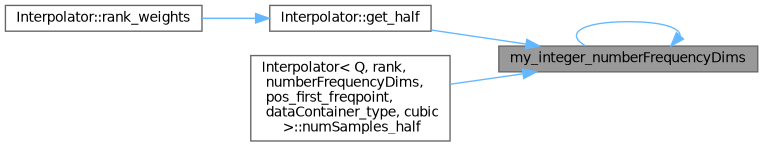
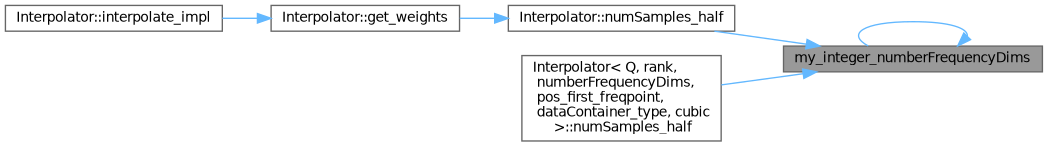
(104, 18) -> (365, 18)
none -> (114, 18)
(350, 18) -> (622, 18)
